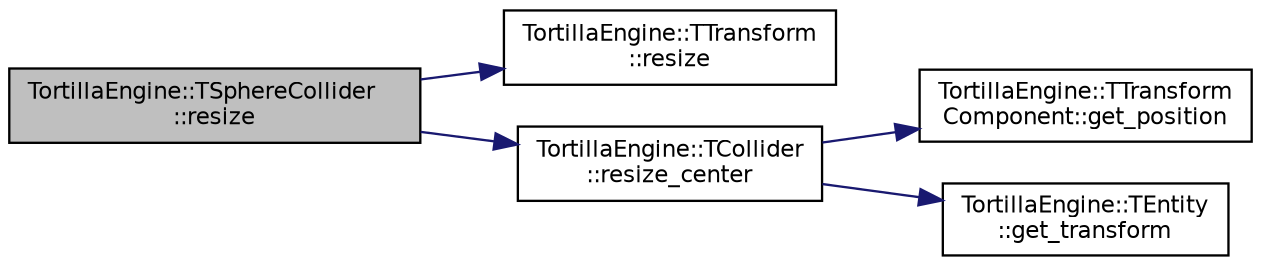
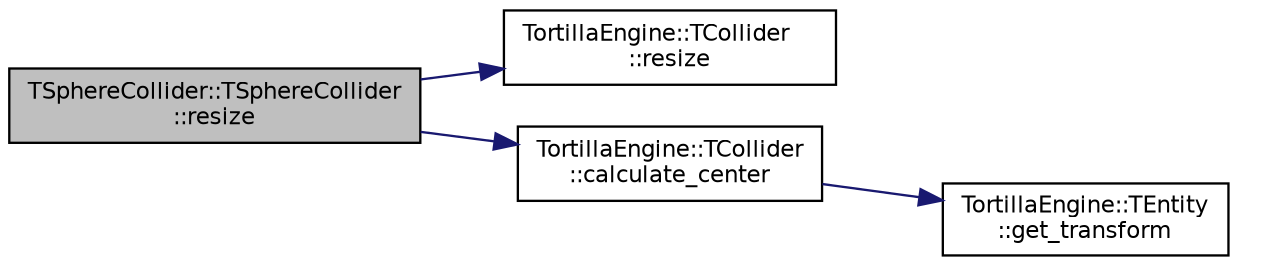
(670, 48) -> (670, 48)
(215, 106) -> (215, 106)
(1086, 106) -> none
(670, 164) -> (670, 164)
